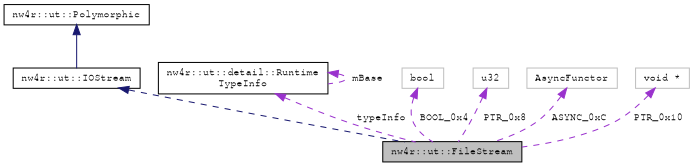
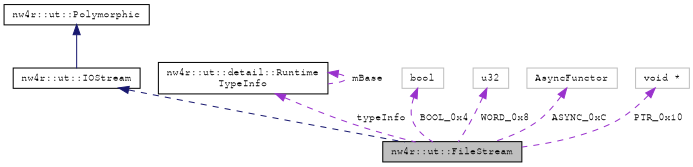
(503, 118) -> (503, 118)
